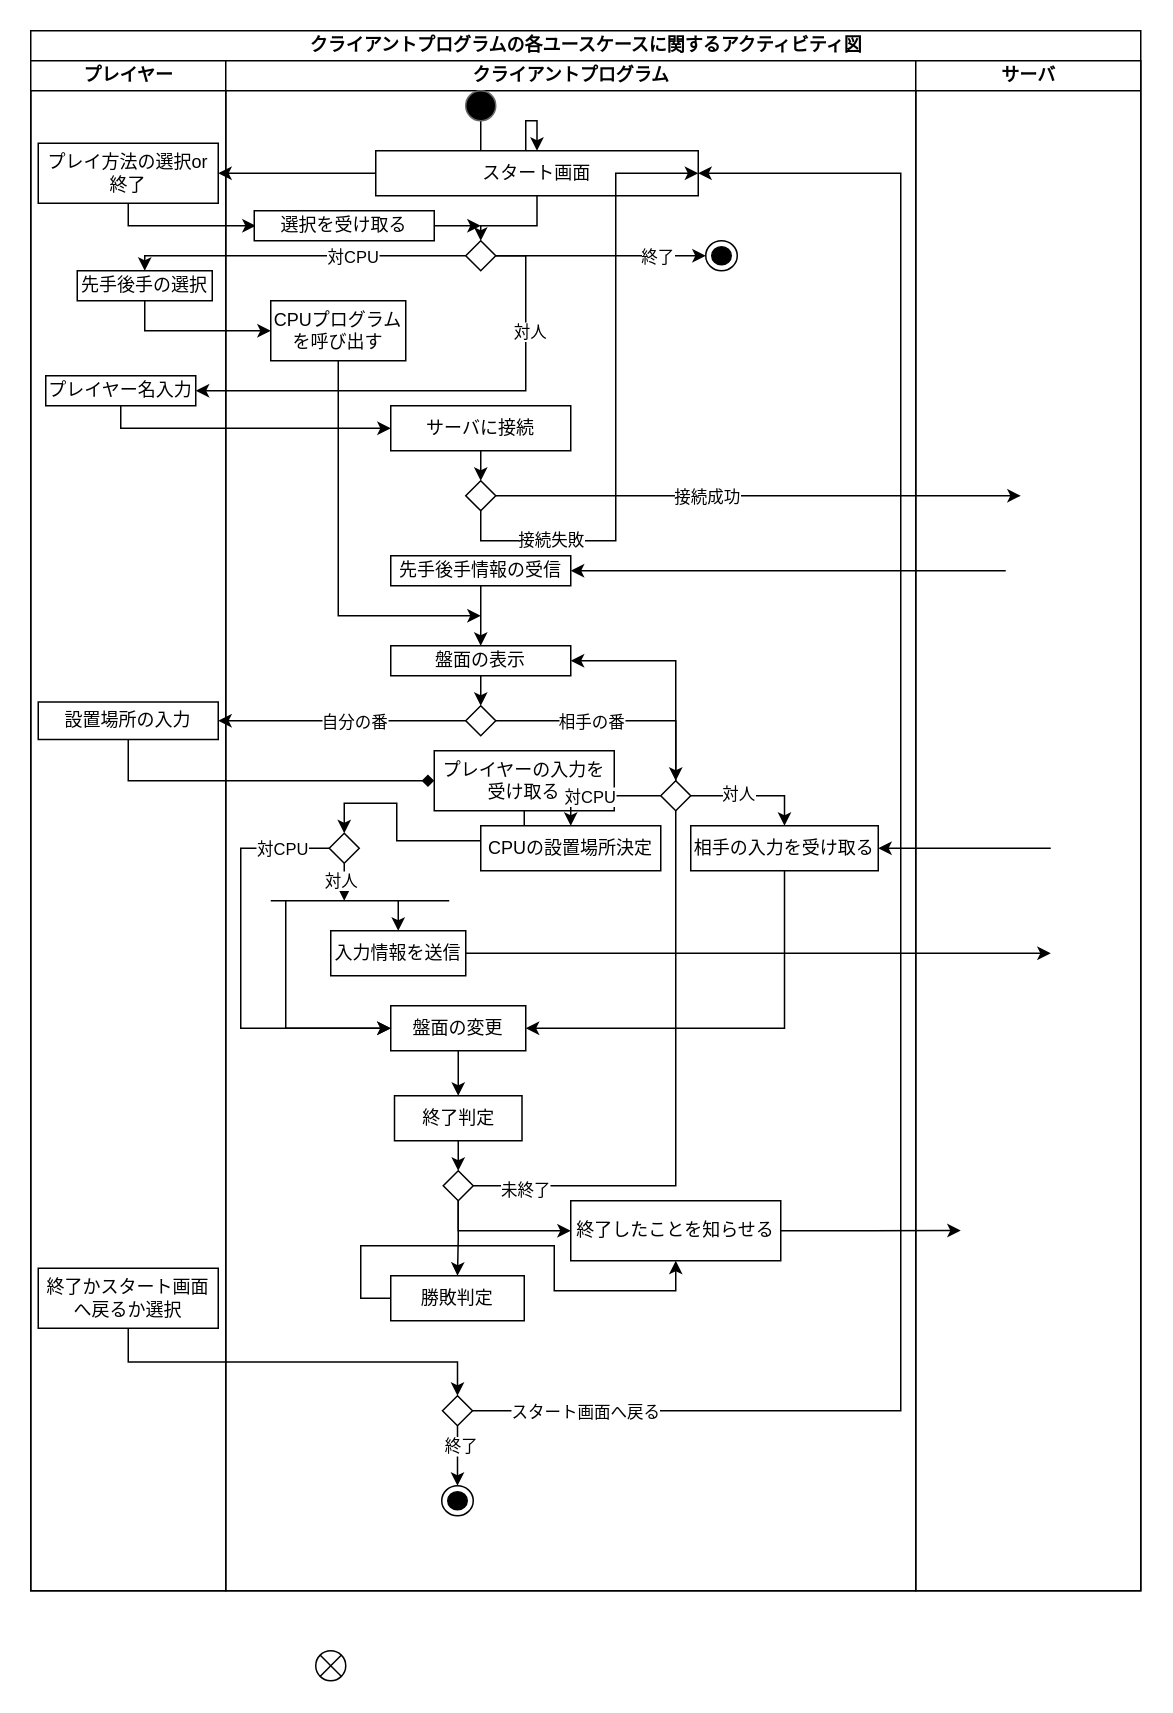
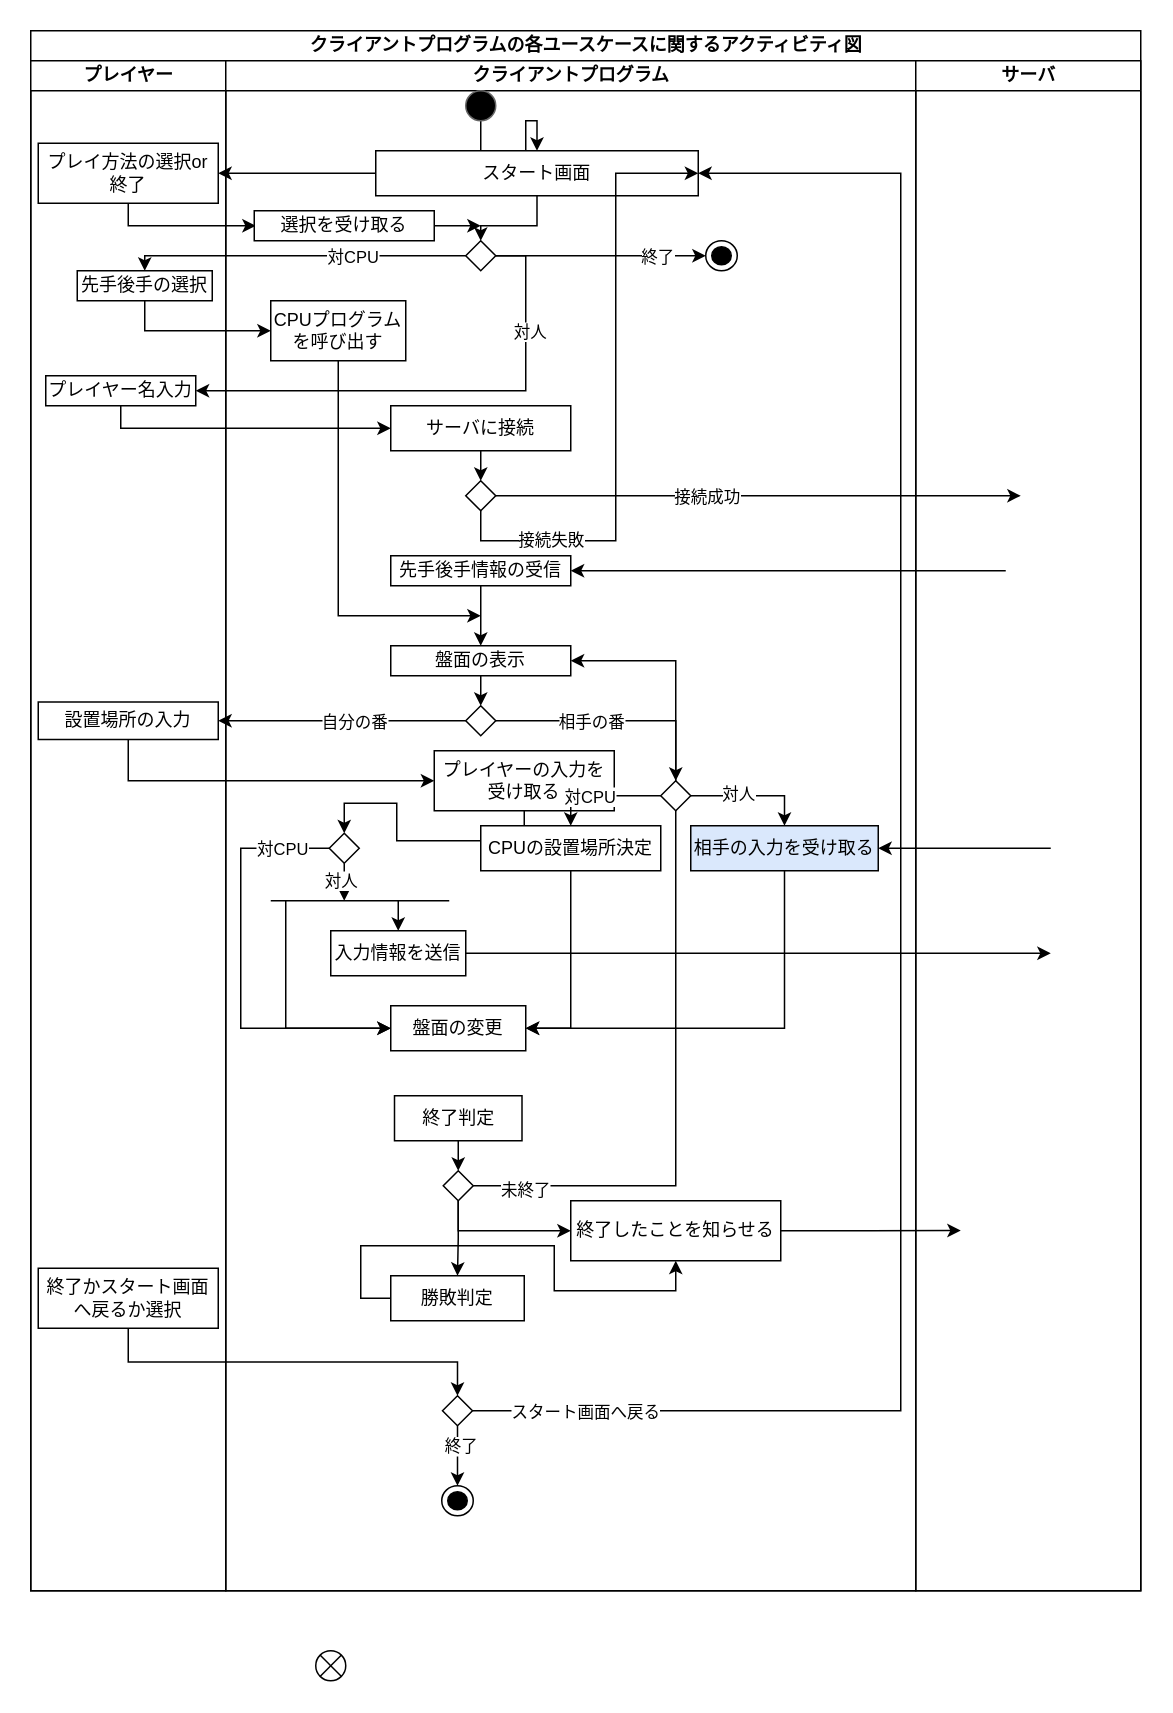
(422, 781) -> (423, 781)
(785, 848) -> (785, 848)
none -> (571, 948)
(458, 1068) -> none
